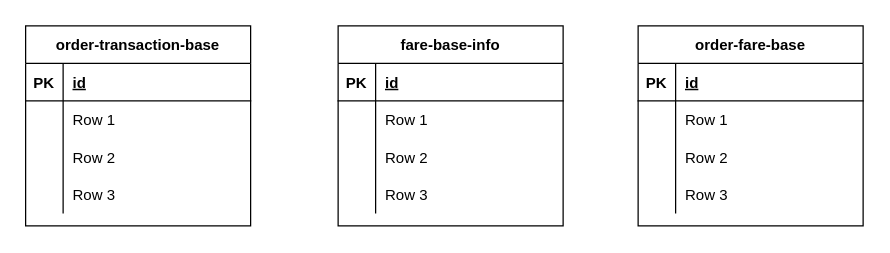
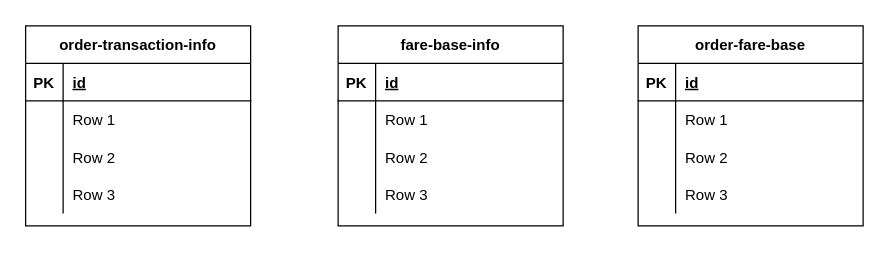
(138, 45) -> (138, 45)
